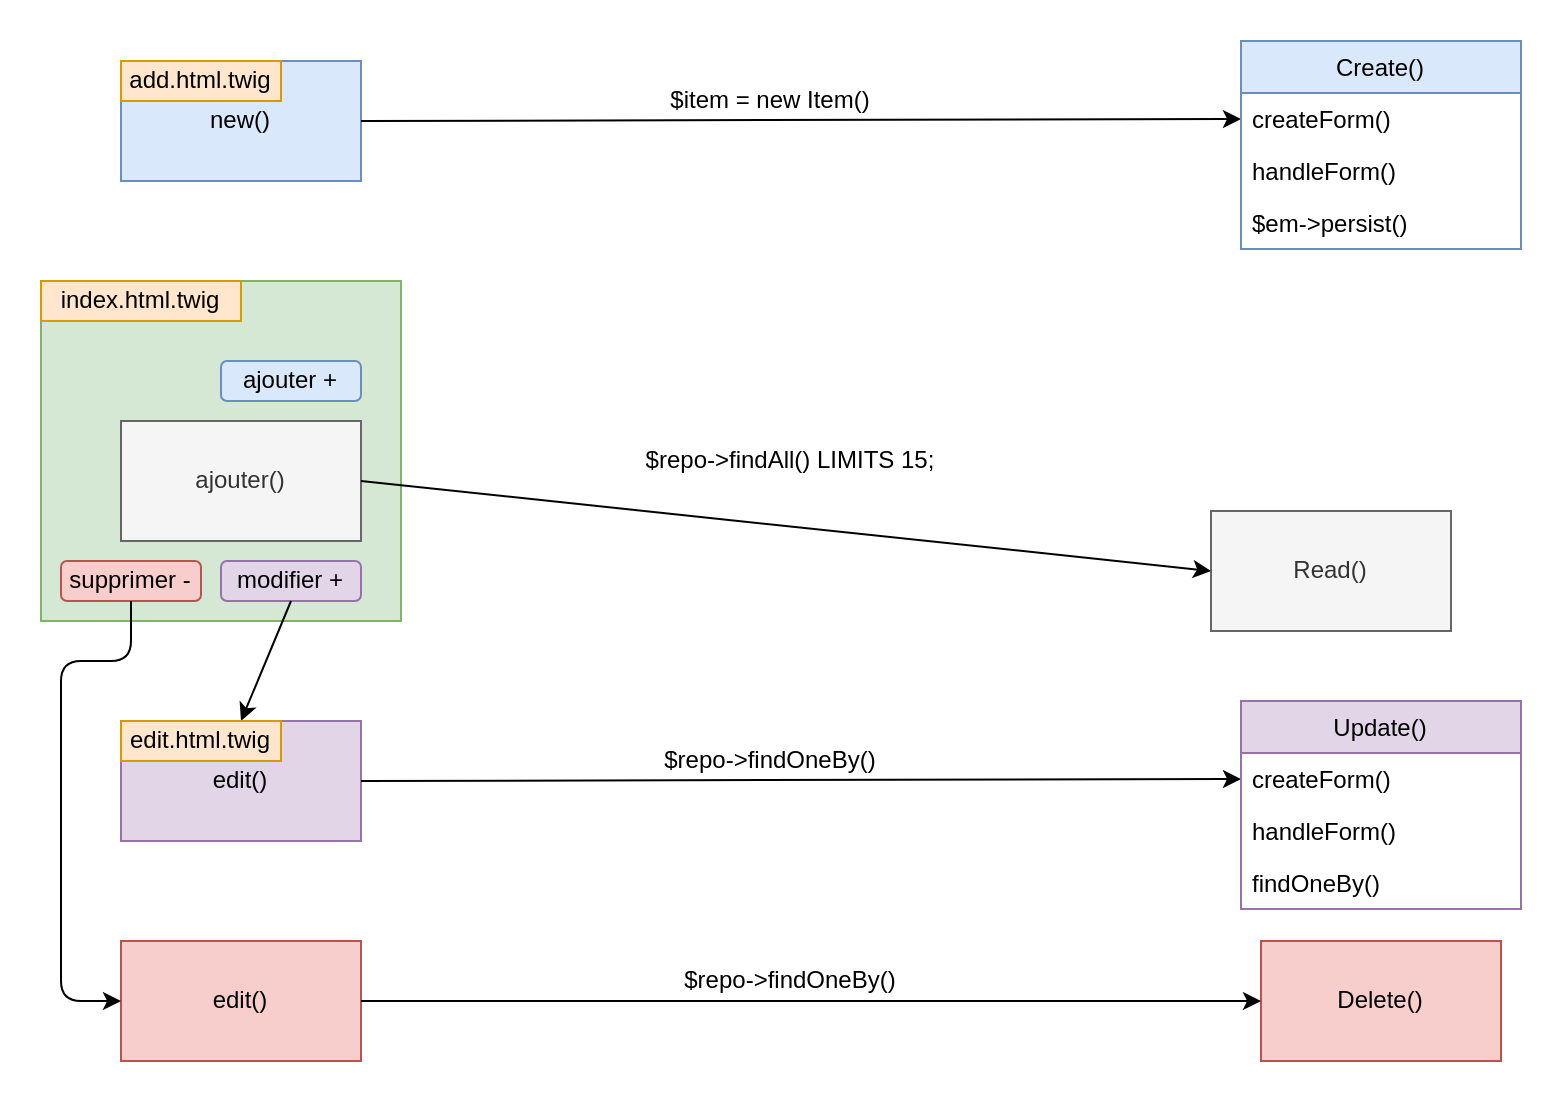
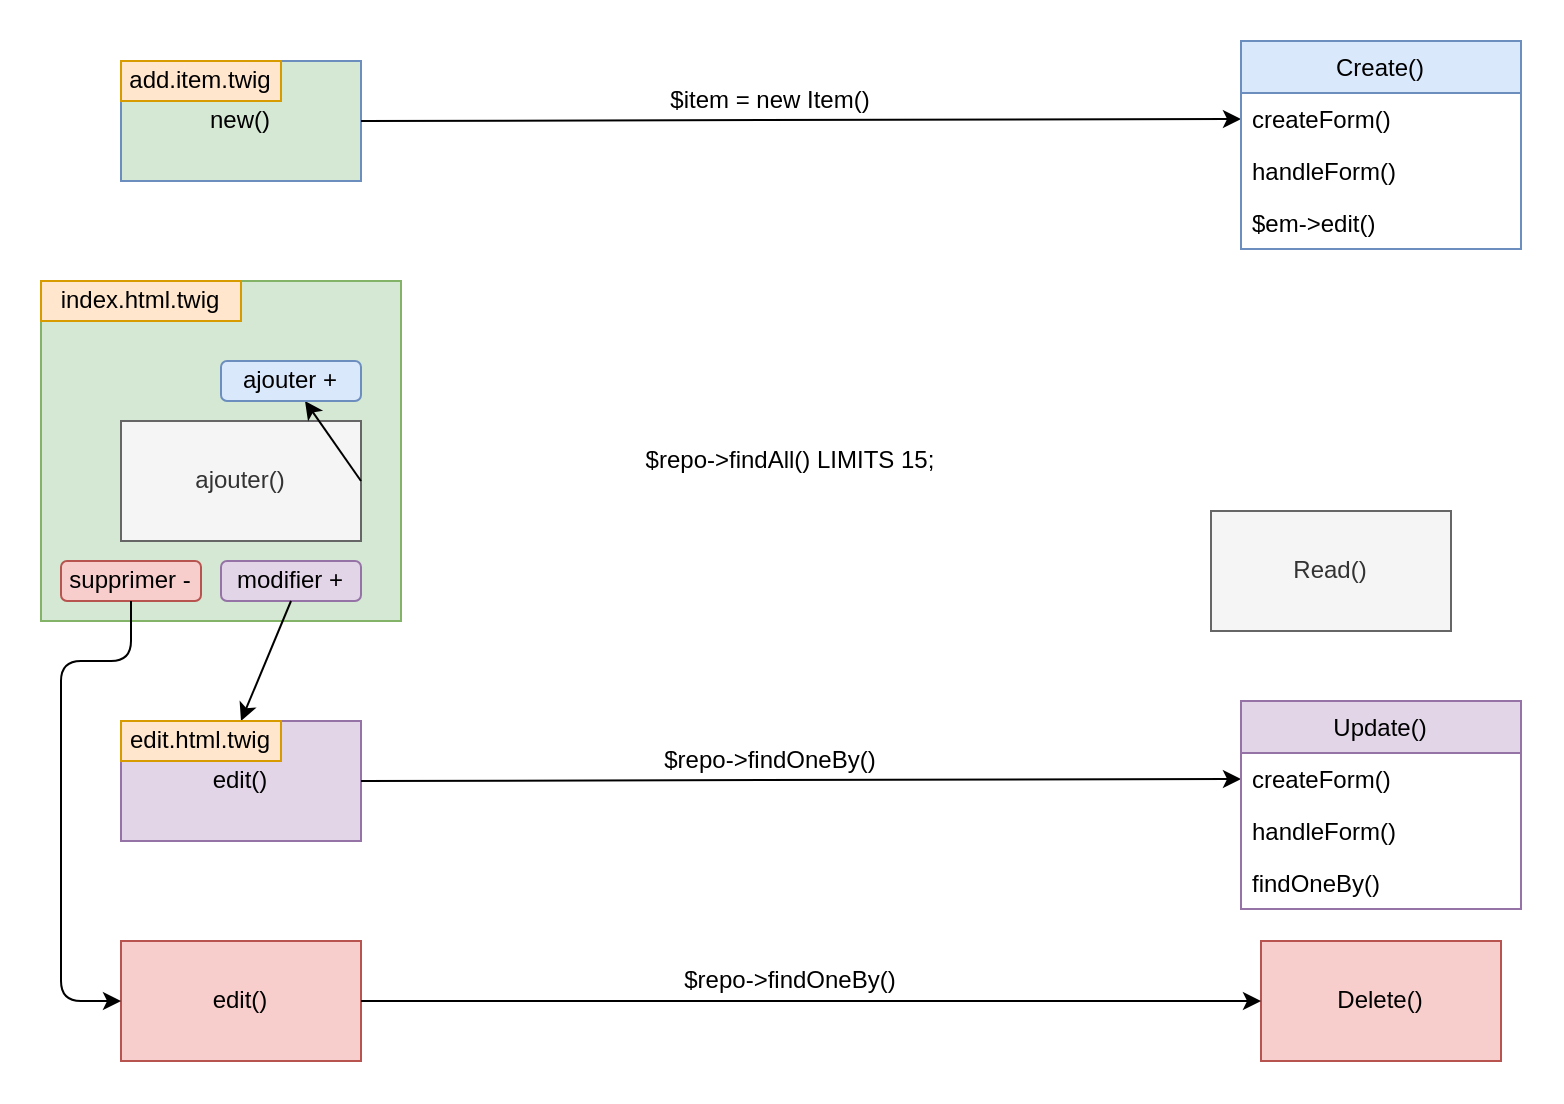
(201, 81) -> (201, 81)
(241, 121) -> (241, 121)
(1343, 224) -> (1323, 224)
(780, 525) -> (337, 446)
